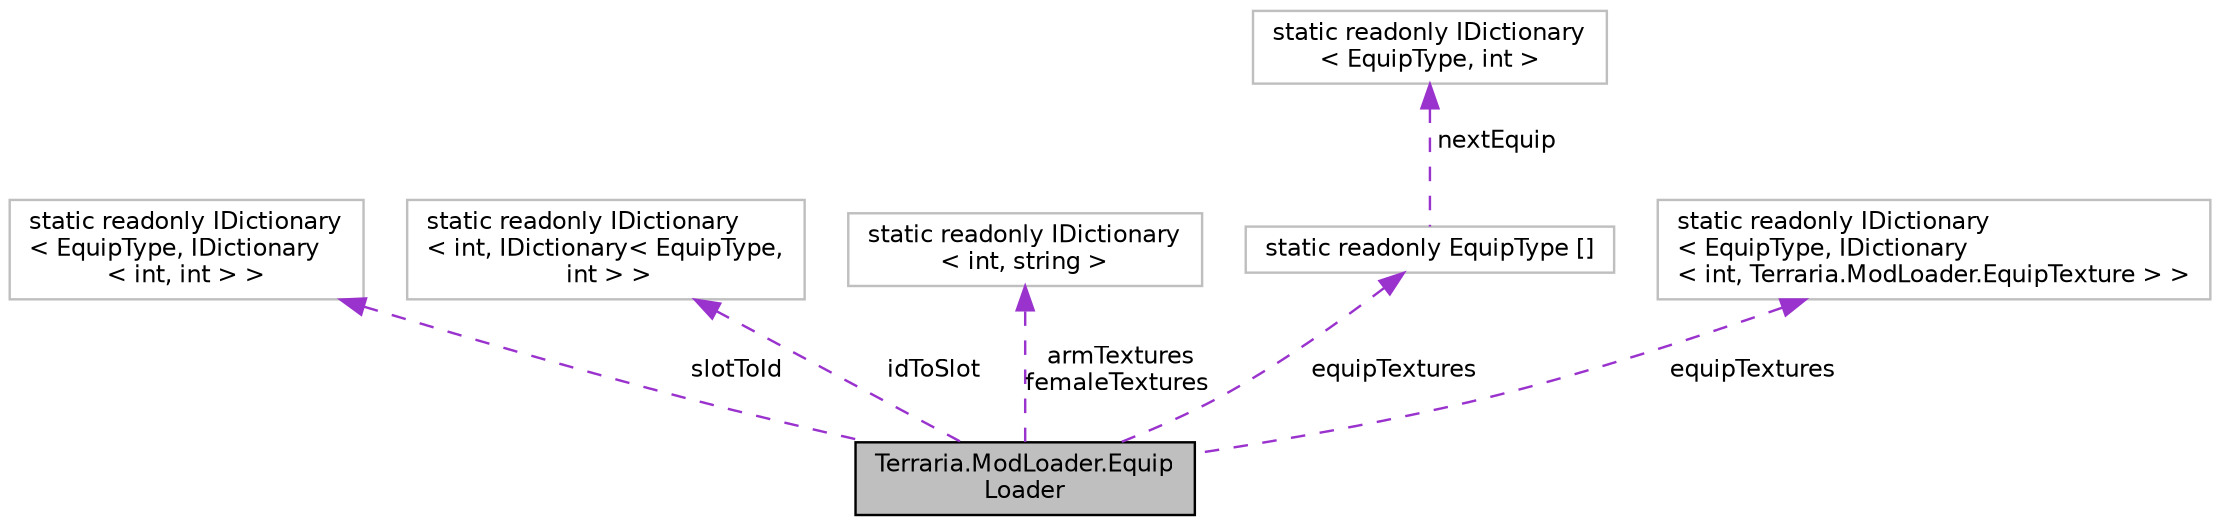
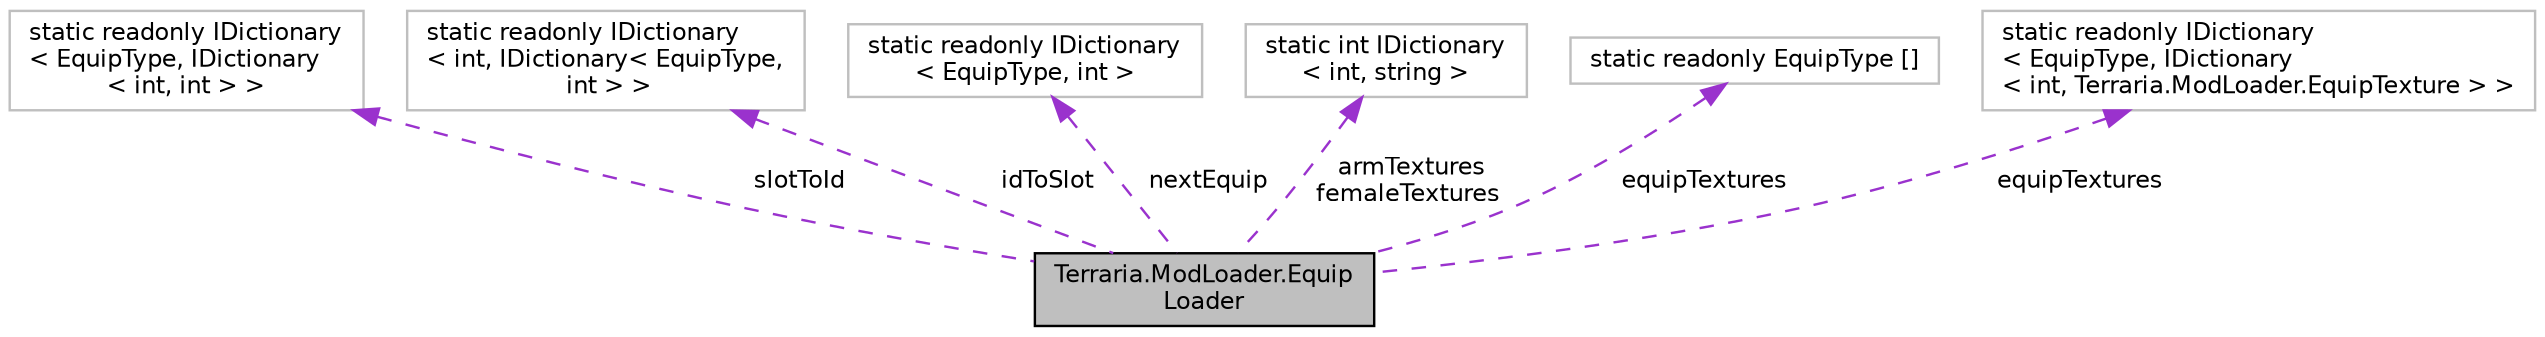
(1430, 167) -> (1122, 185)
(1025, 250) -> (1386, 61)
